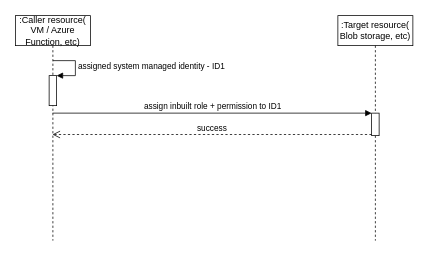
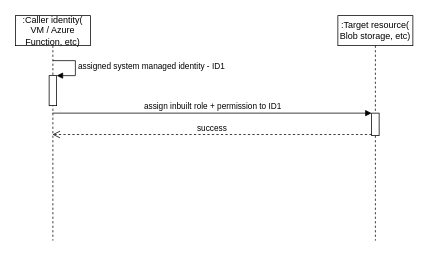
(53, 30) -> (53, 30)
